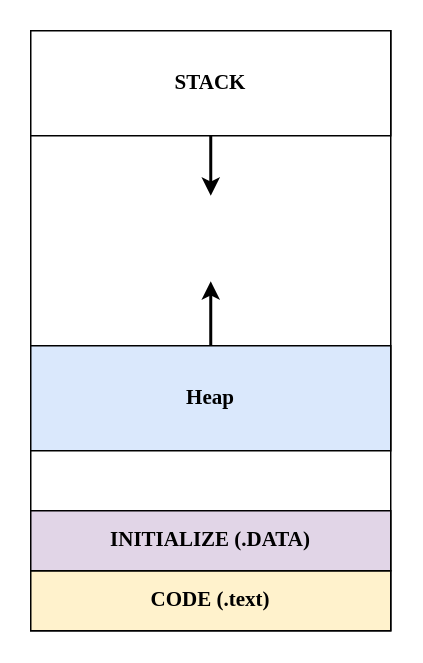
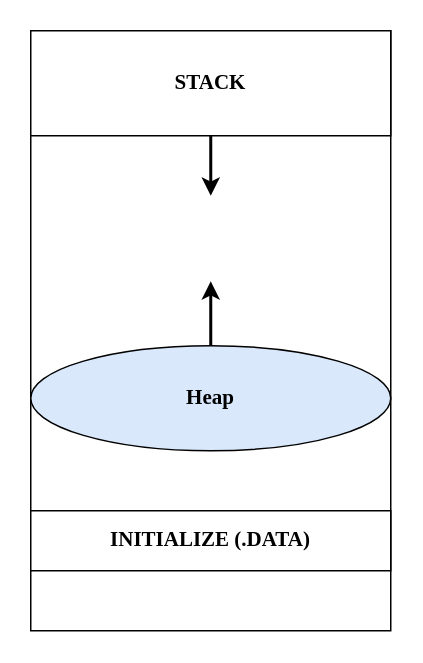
(211, 398) -> (211, 398)
(211, 541) -> (211, 541)
(211, 601) -> none
